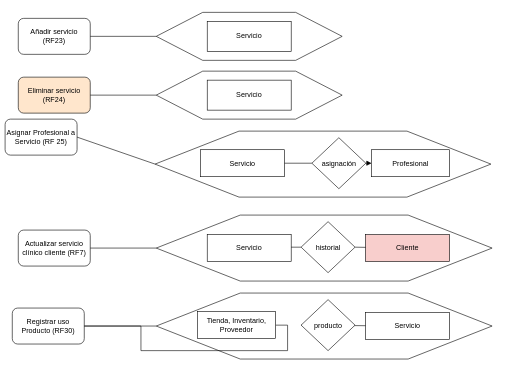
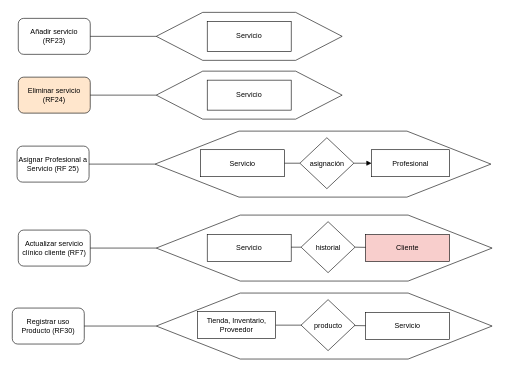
(41, 137) -> (53, 164)
(339, 163) -> (327, 163)
(217, 351) -> (292, 325)
